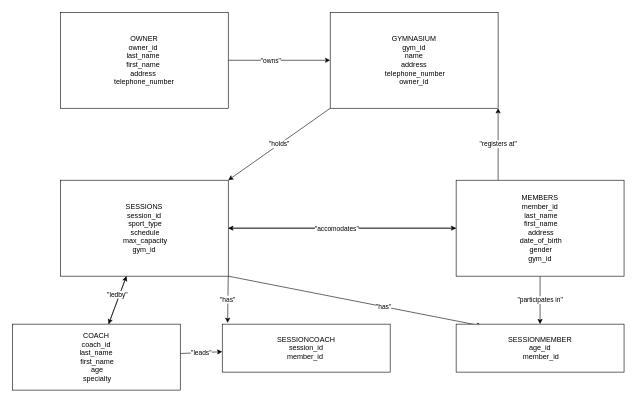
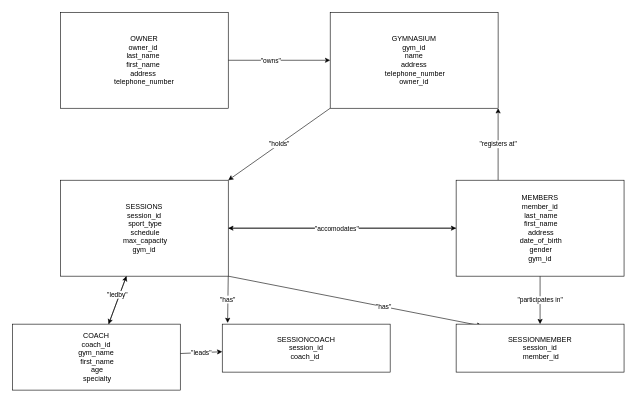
(306, 348) -> (306, 348)
(540, 348) -> (540, 348)
(96, 357) -> (96, 357)
